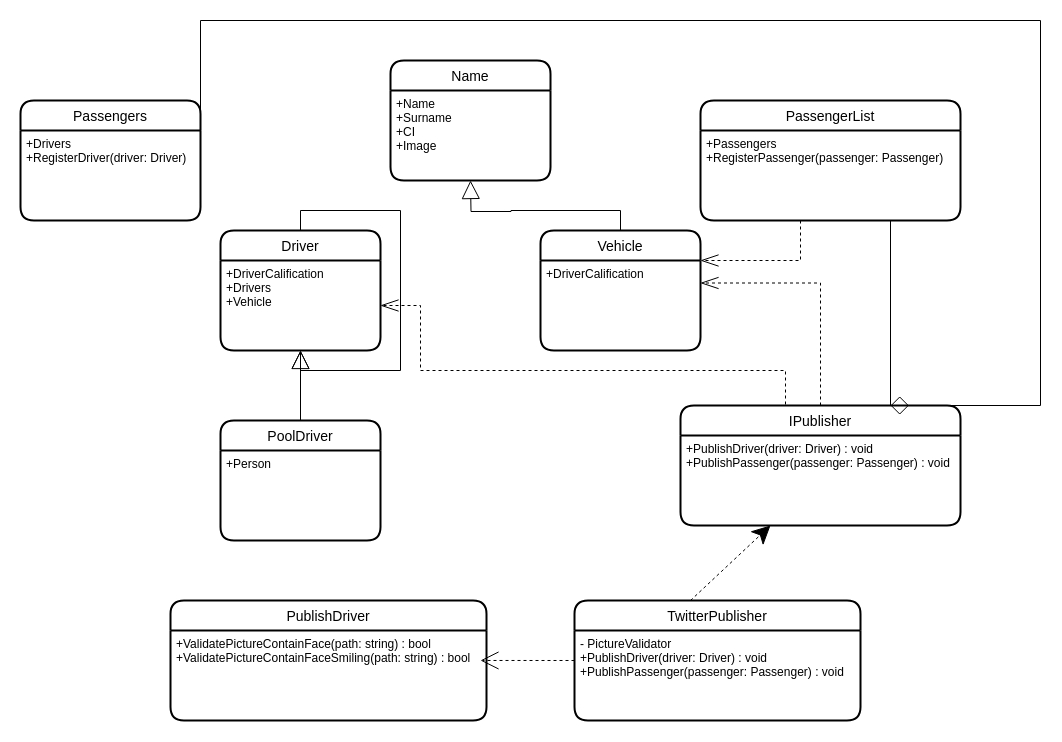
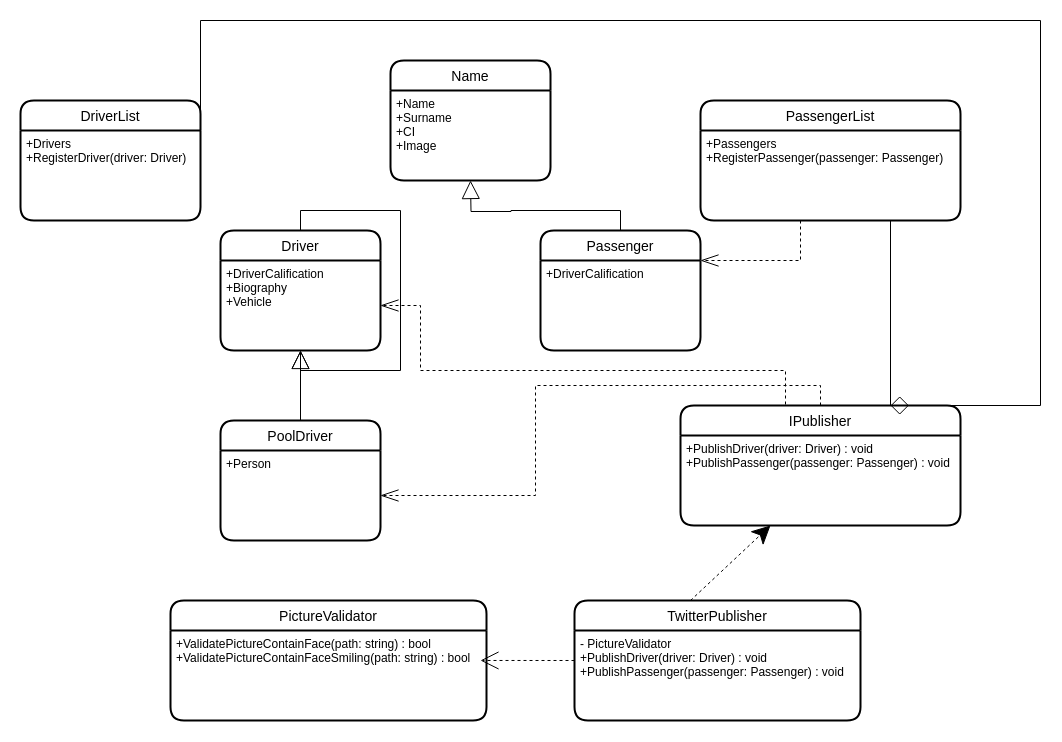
(110, 116) -> (110, 116)
(620, 246) -> (620, 246)
(282, 274) -> (282, 274)
(811, 283) -> (546, 386)
(328, 616) -> (328, 616)
